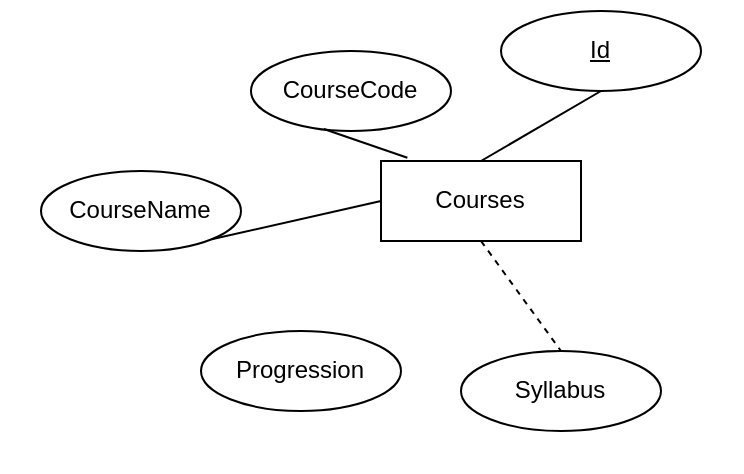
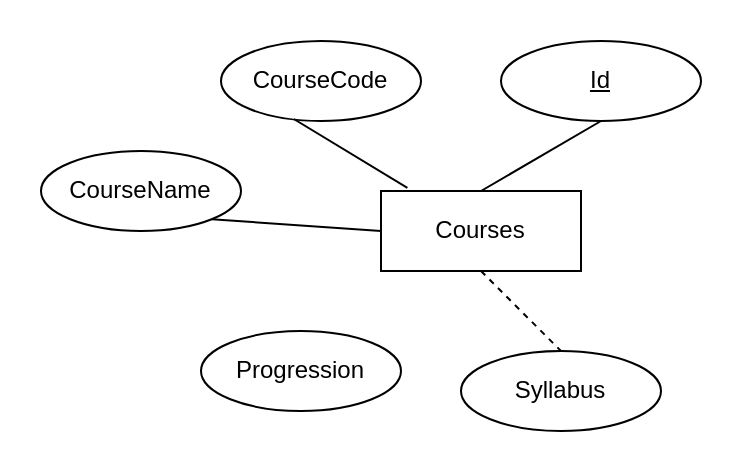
(601, 51) -> (601, 81)
(351, 91) -> (321, 81)
(481, 201) -> (481, 231)
(141, 211) -> (141, 191)
